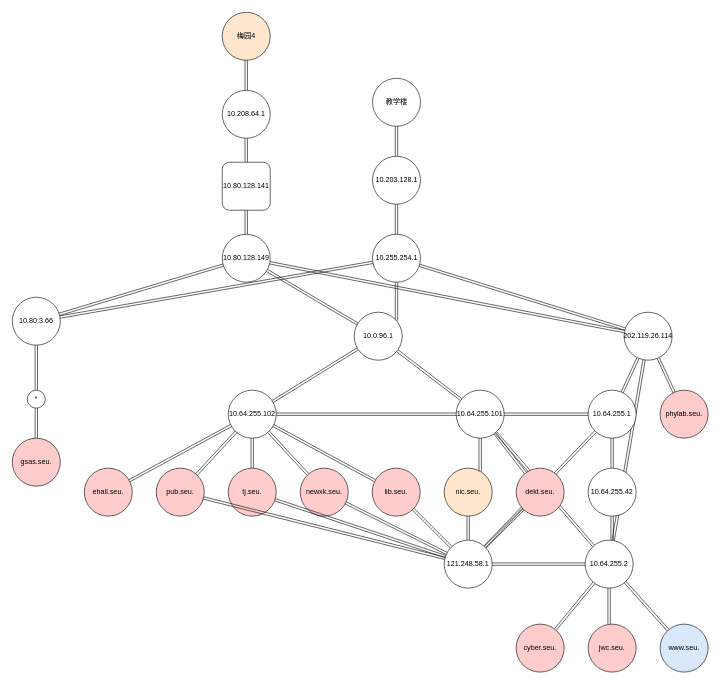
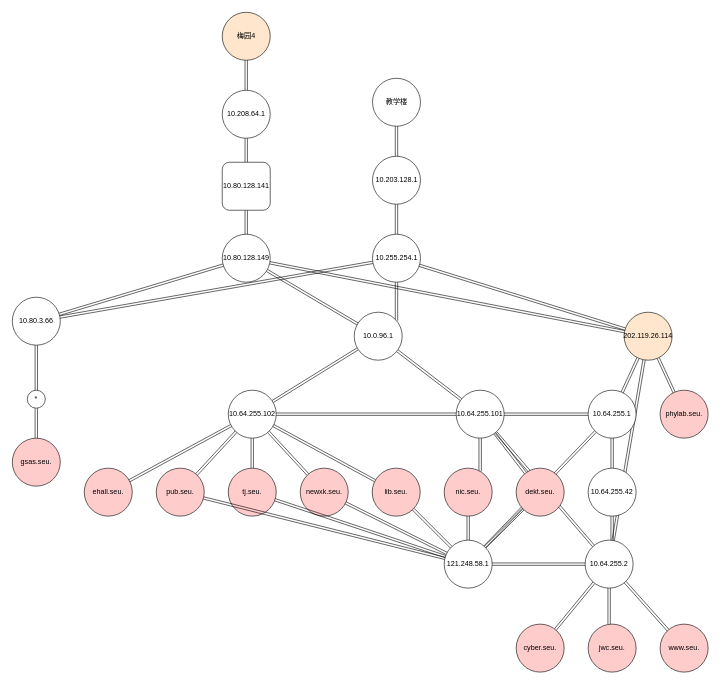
(648, 336) -> (648, 336)
(468, 492) -> (468, 492)
(684, 648) -> (684, 648)
